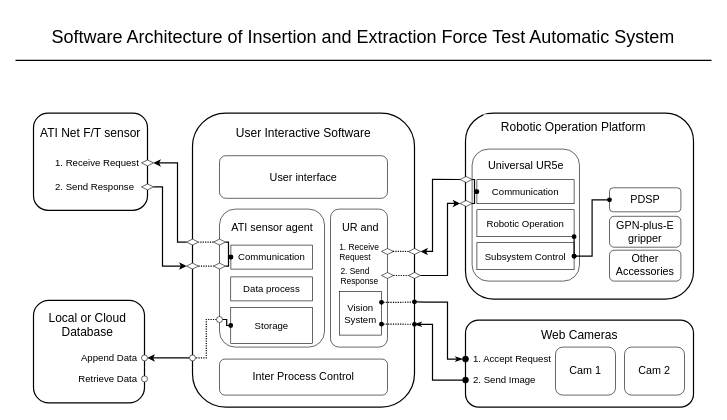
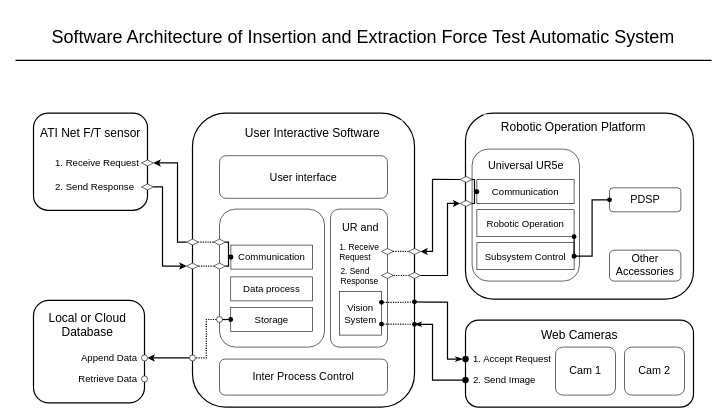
(303, 132) -> (312, 132)
(272, 227) -> none
(645, 232) -> none
(271, 326) -> (271, 320)
